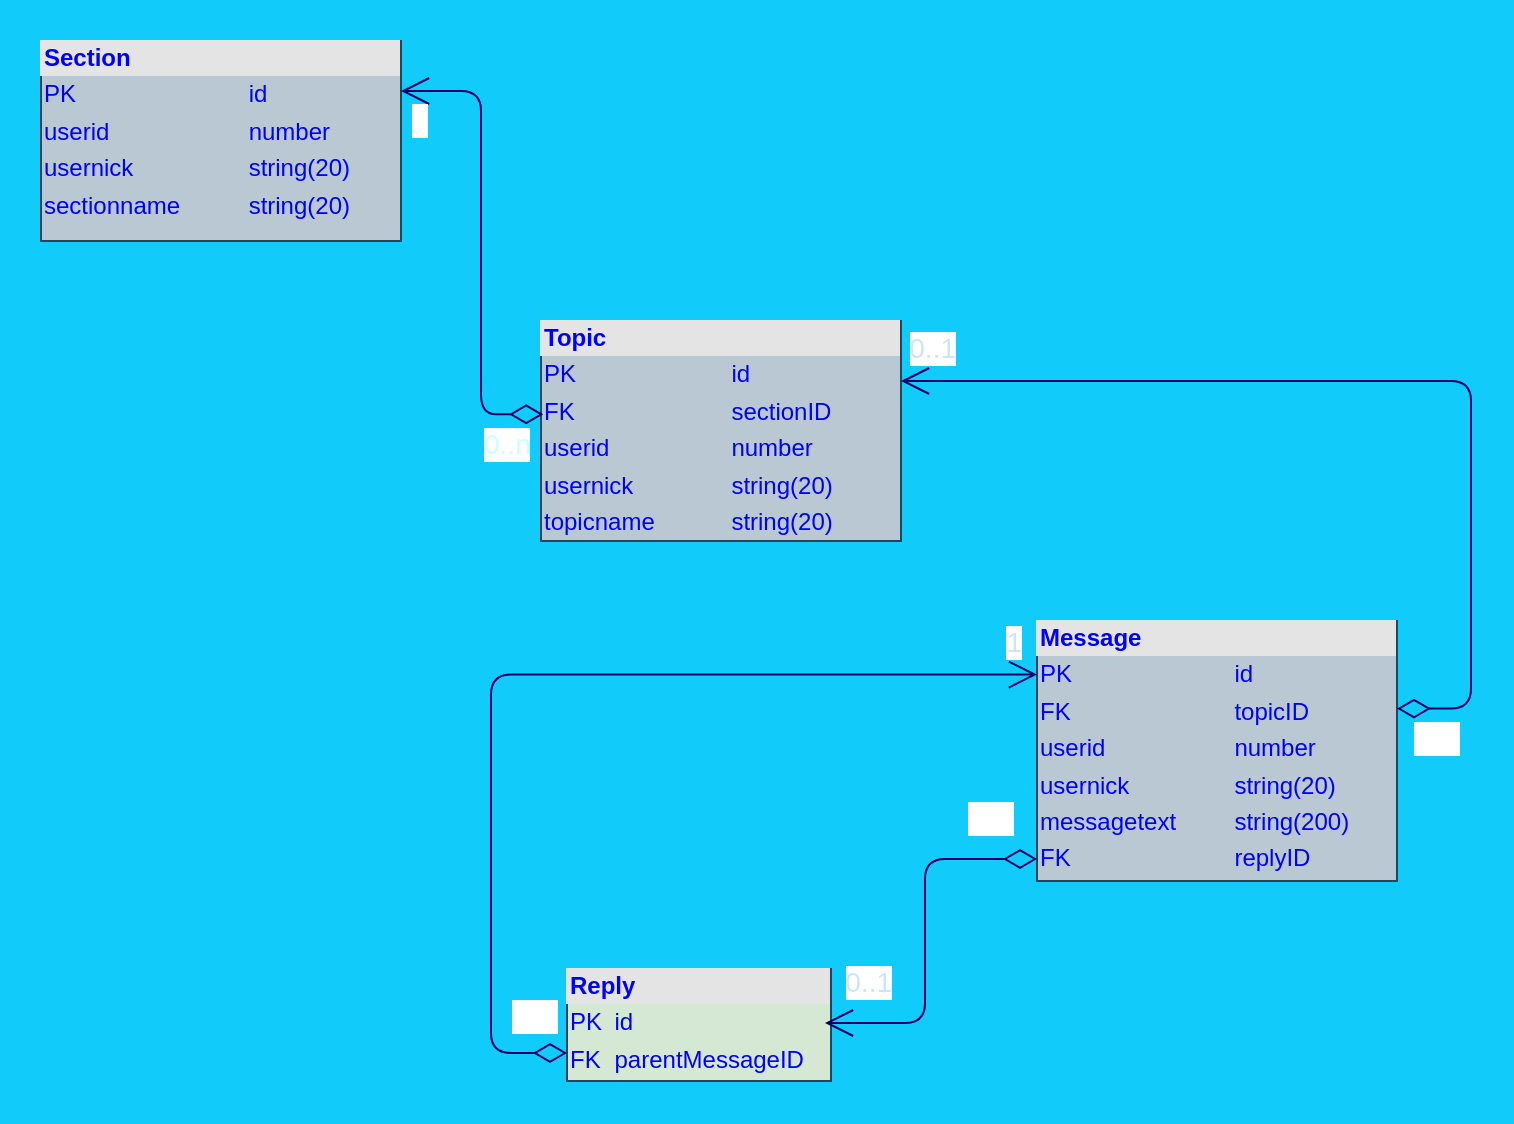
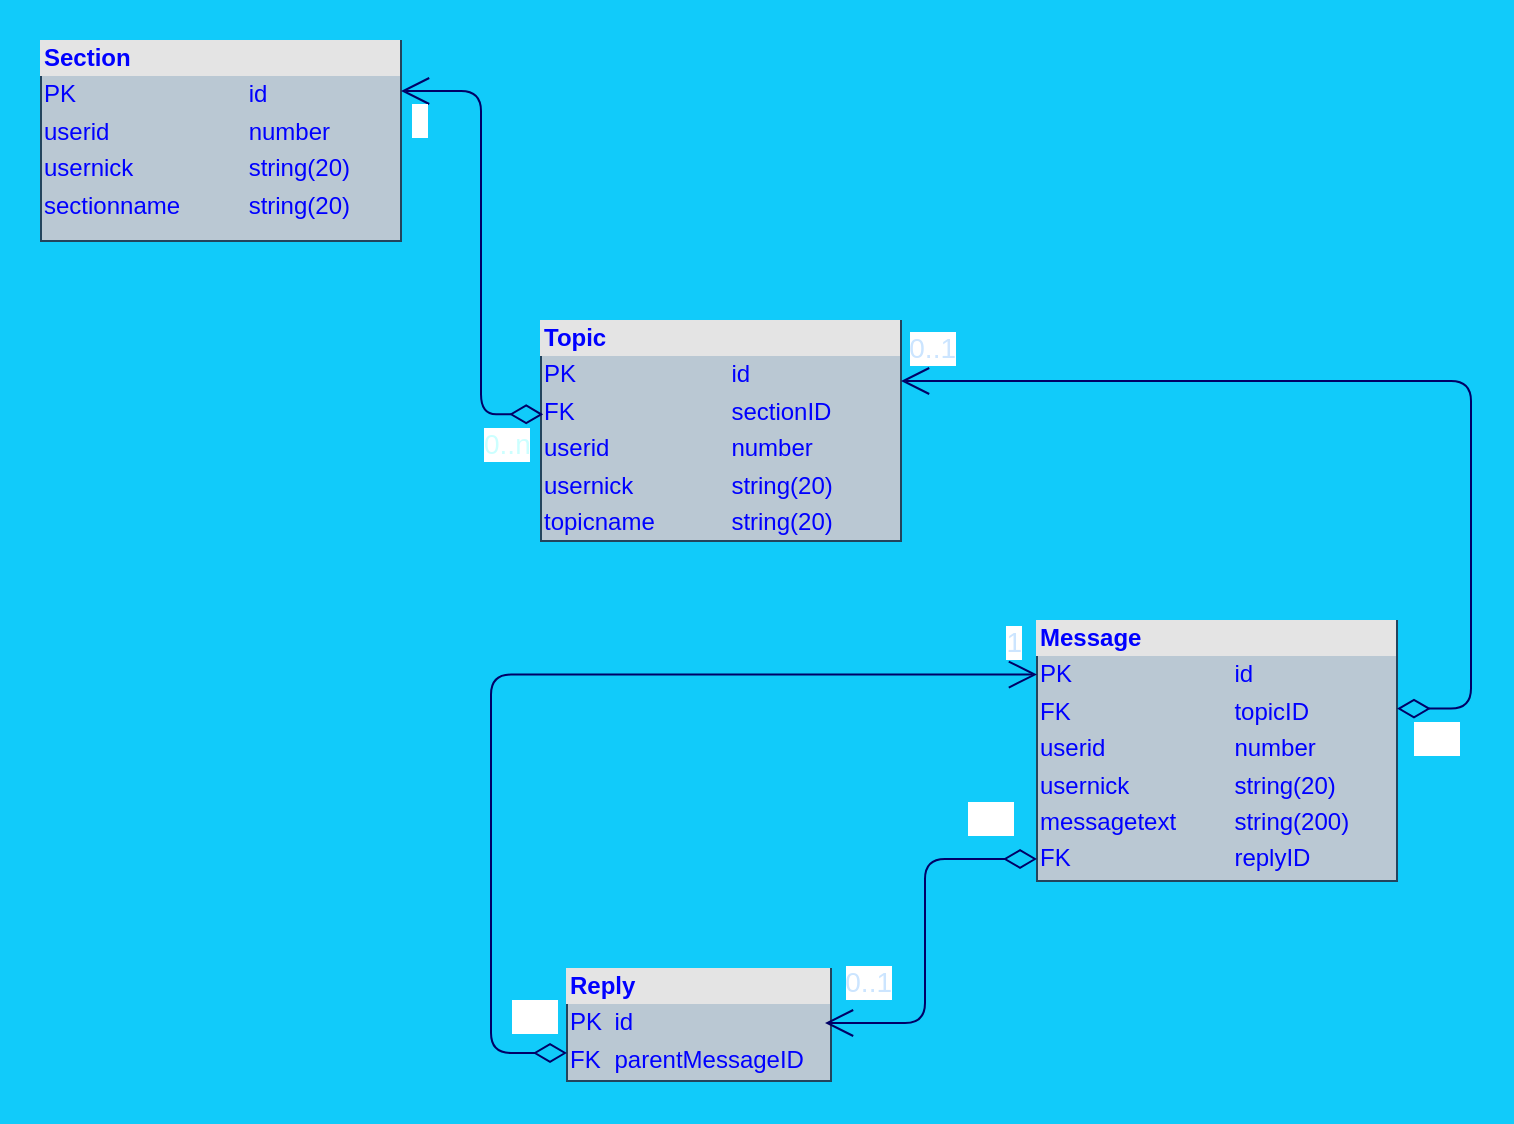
(699, 1025) -> (699, 1025)
